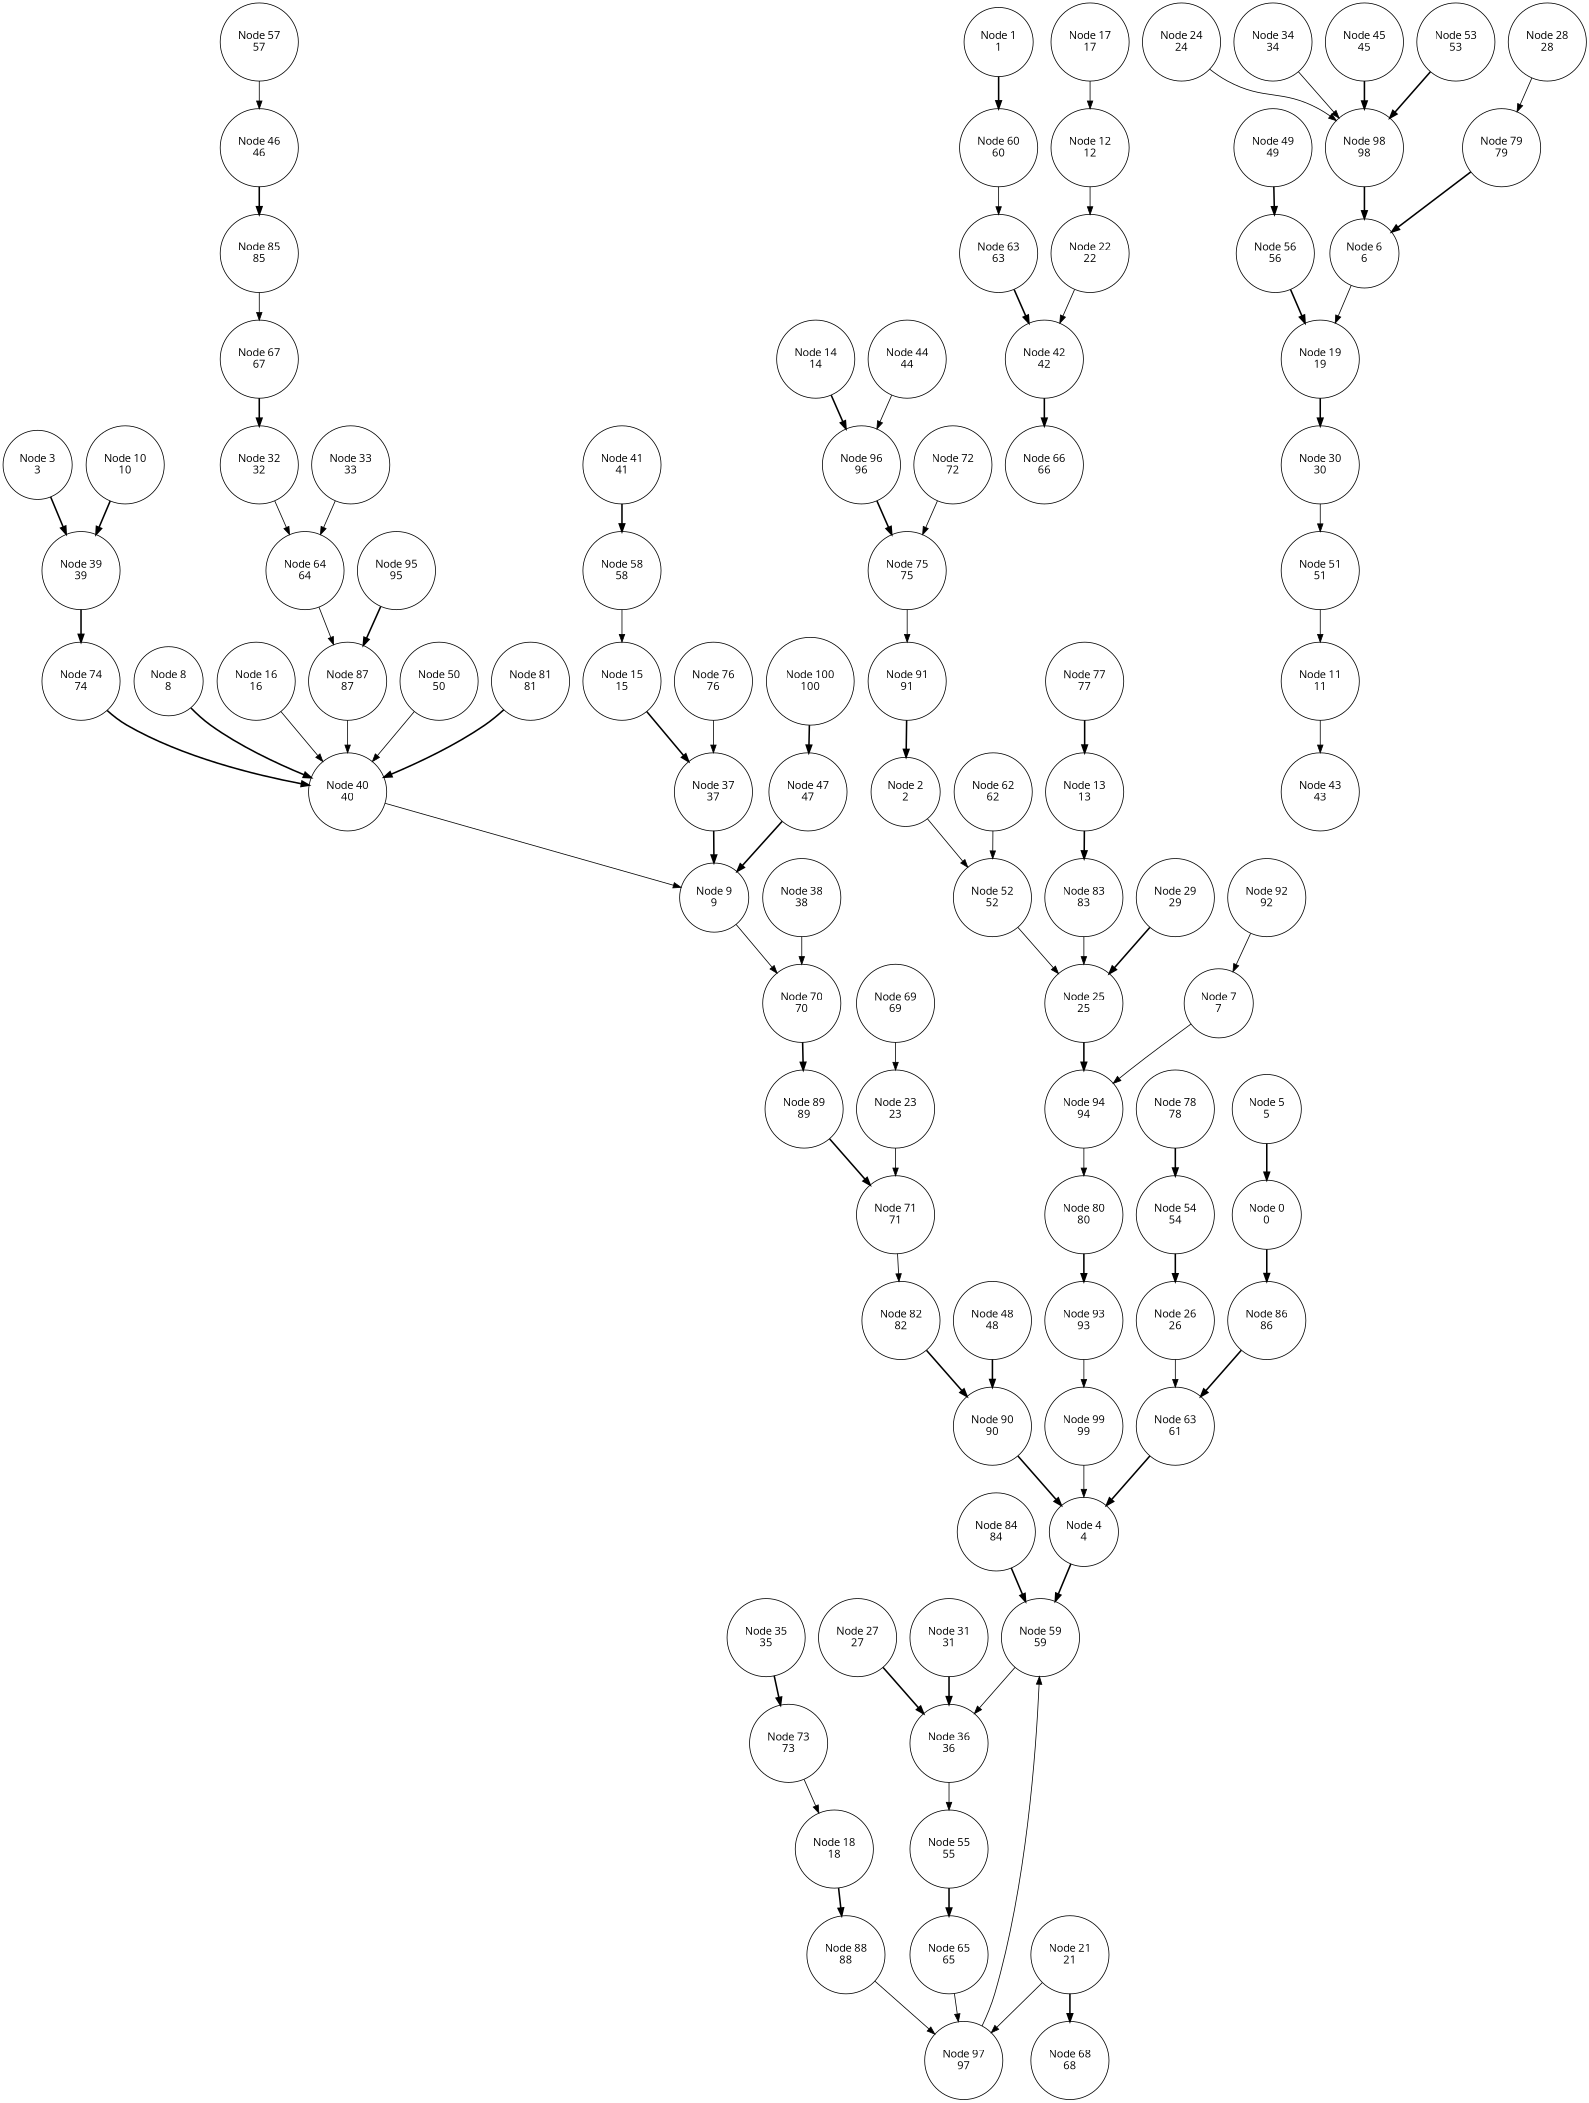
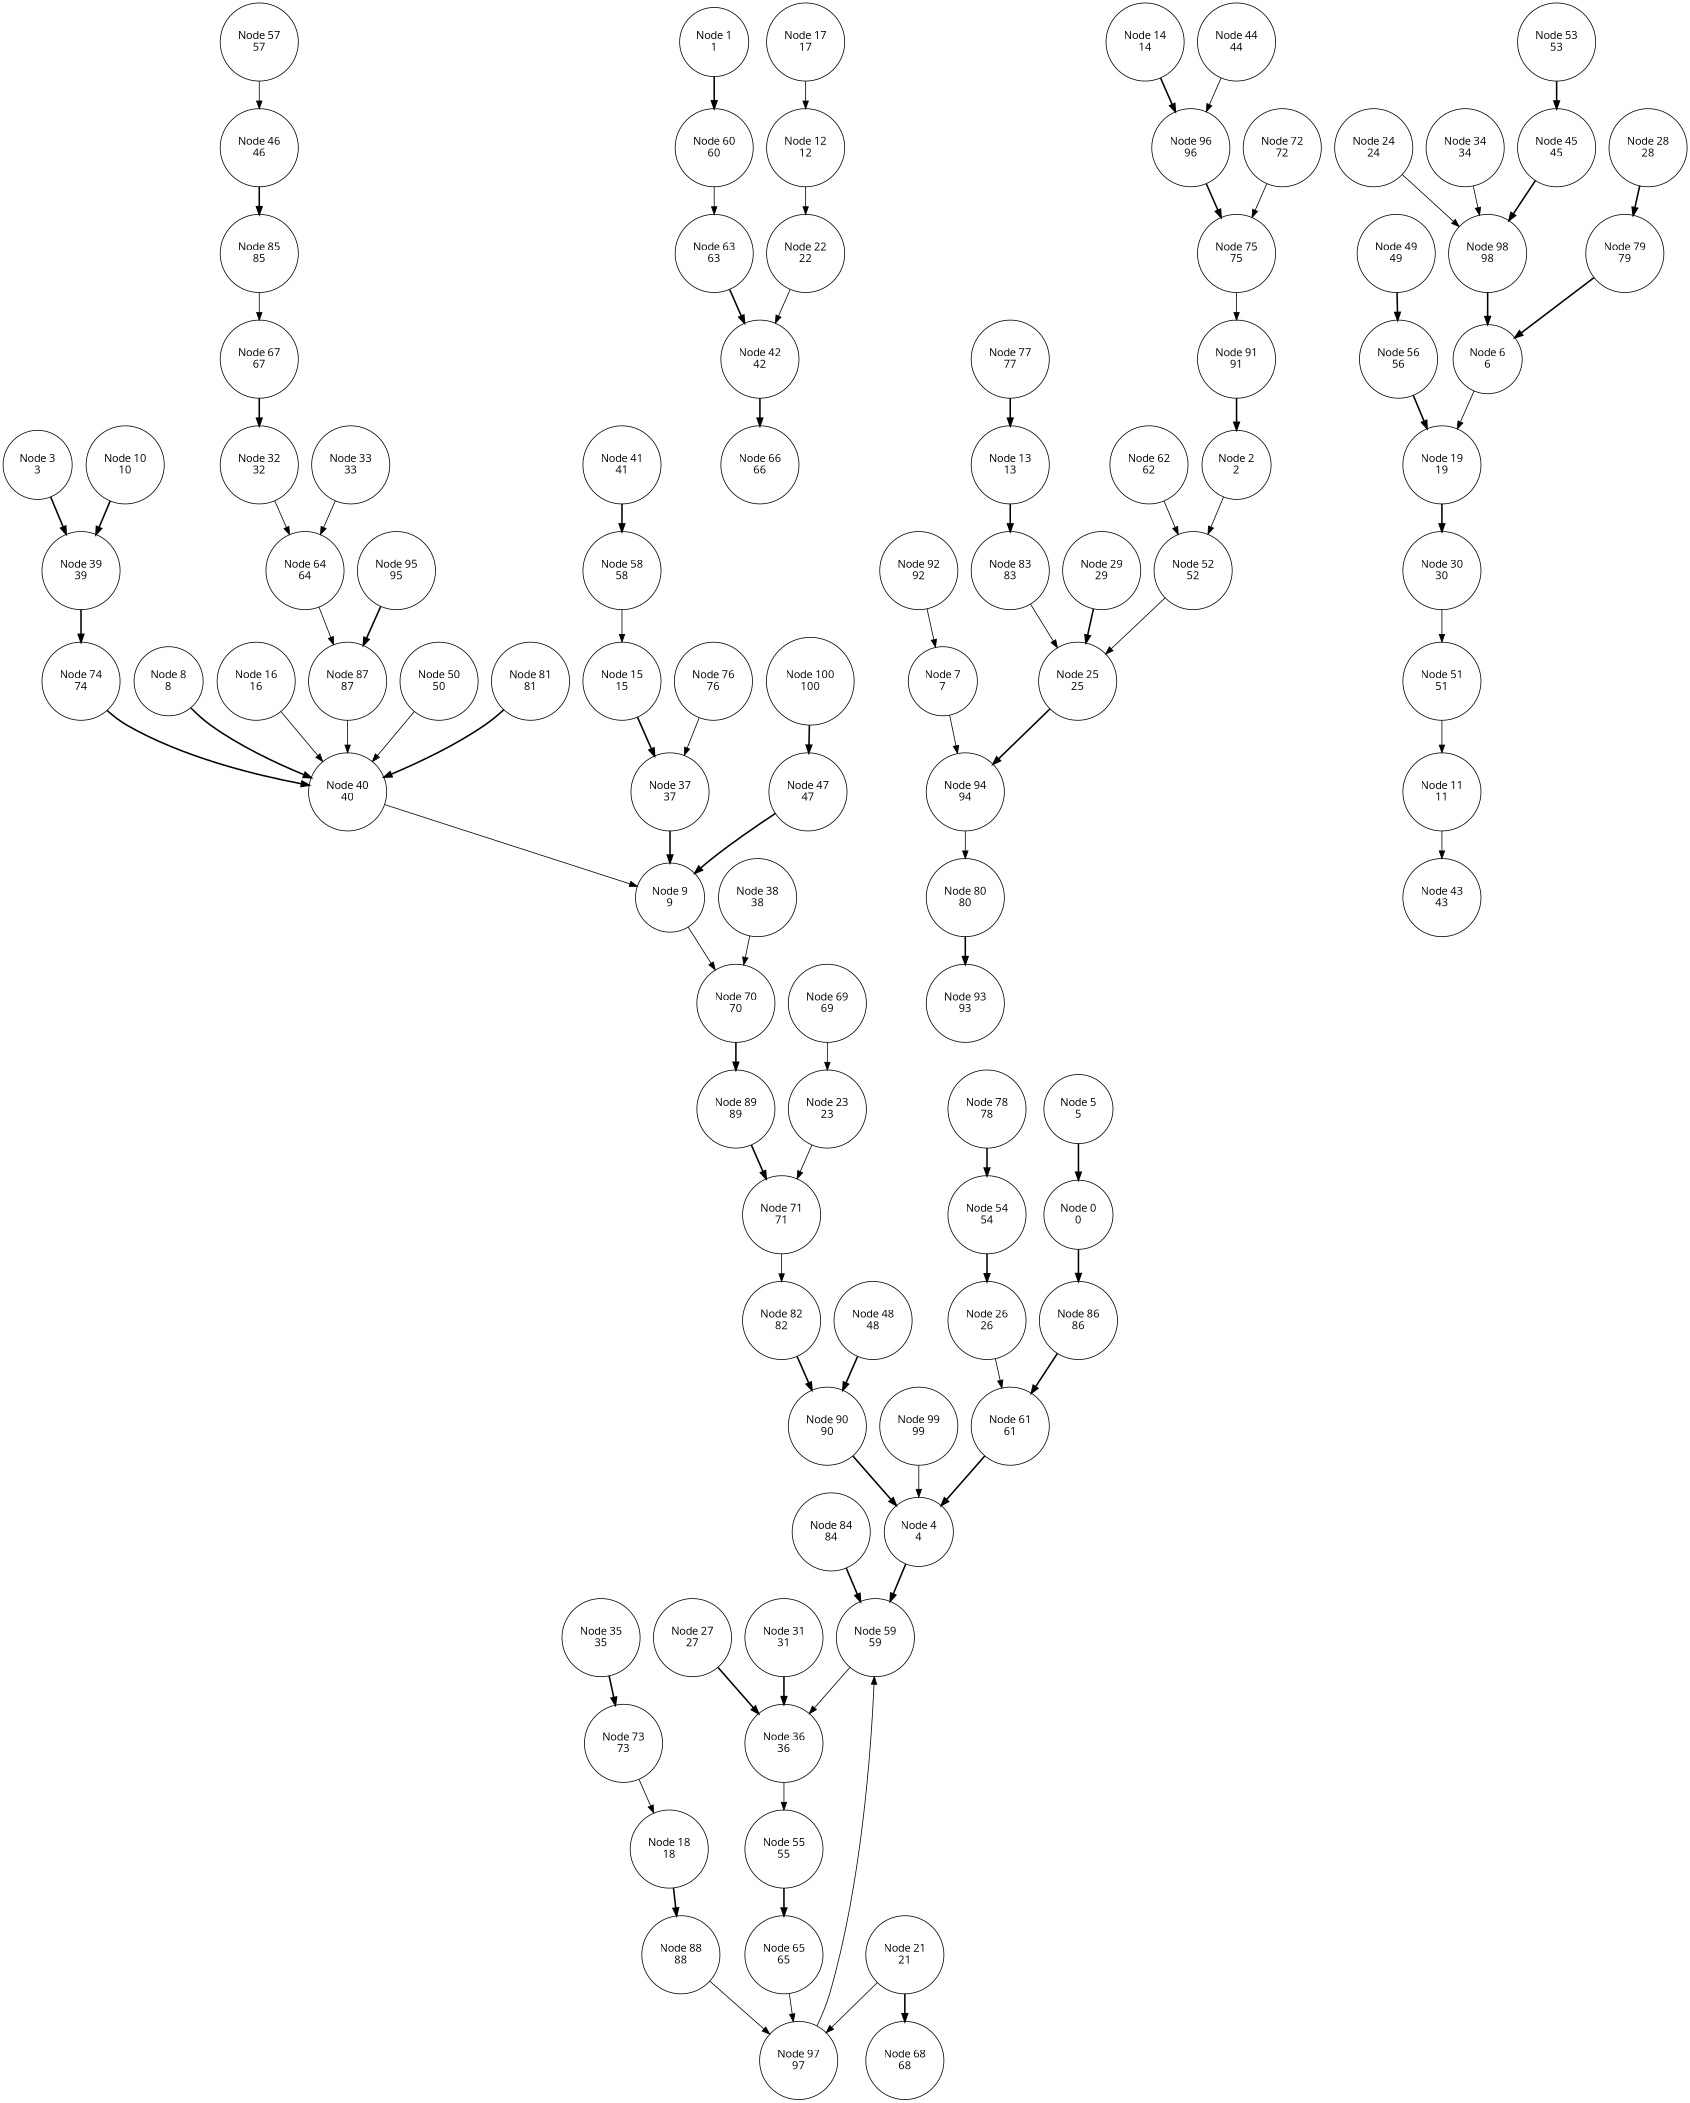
(1526, 91) -> (1637, 197)
(1413, 92) -> (1557, 91)
(1084, 1369) -> none
(1175, 1426) -> (1010, 1426)
